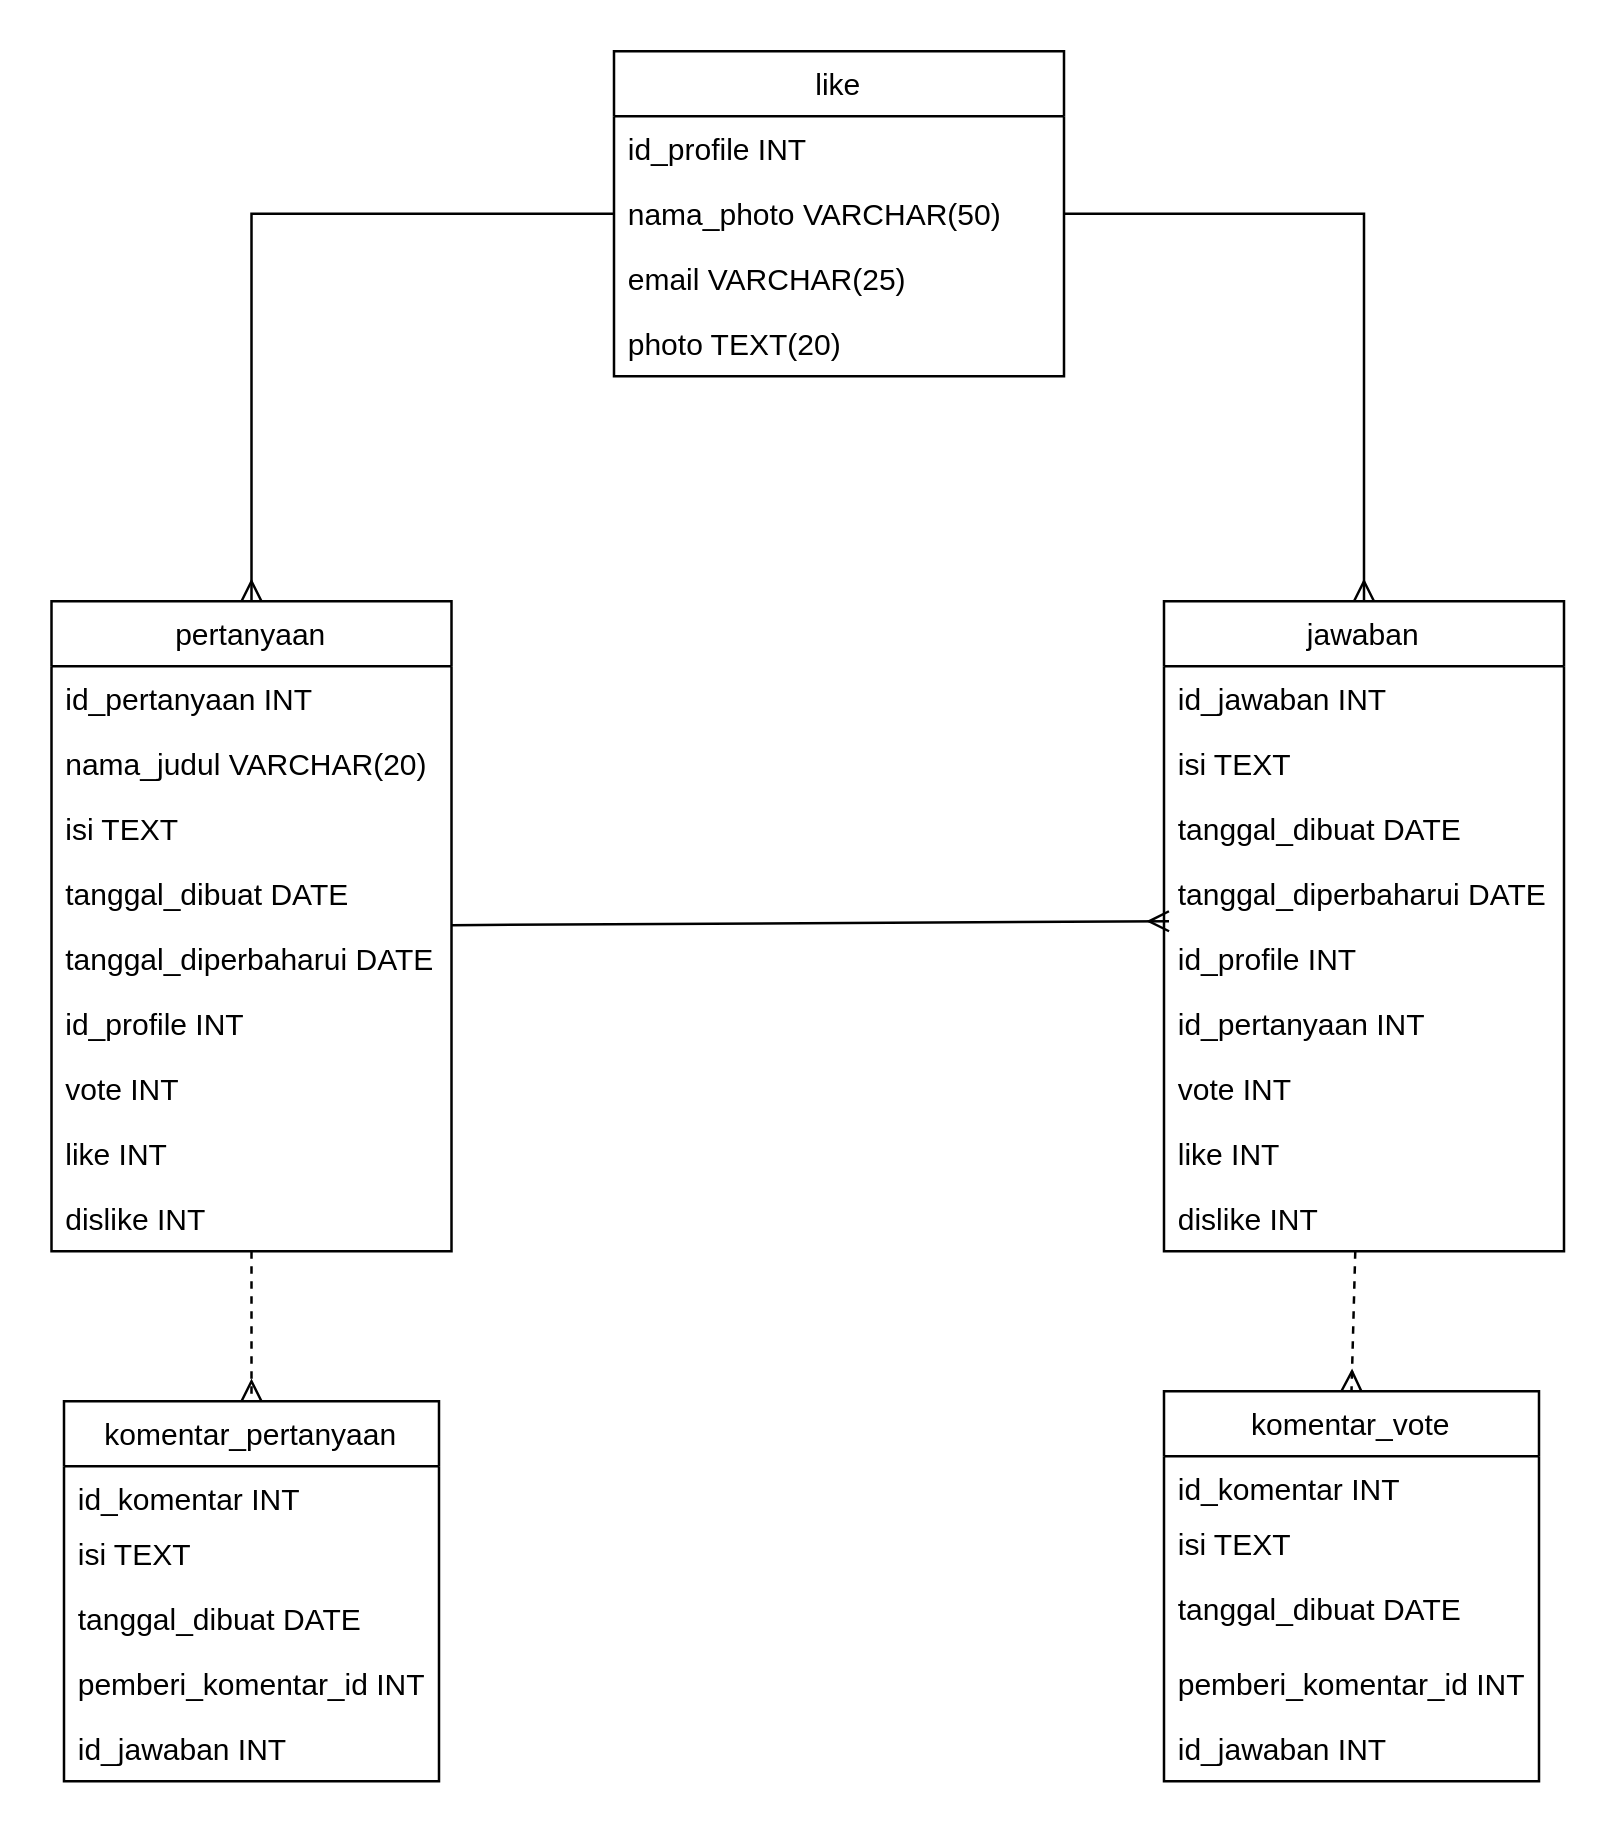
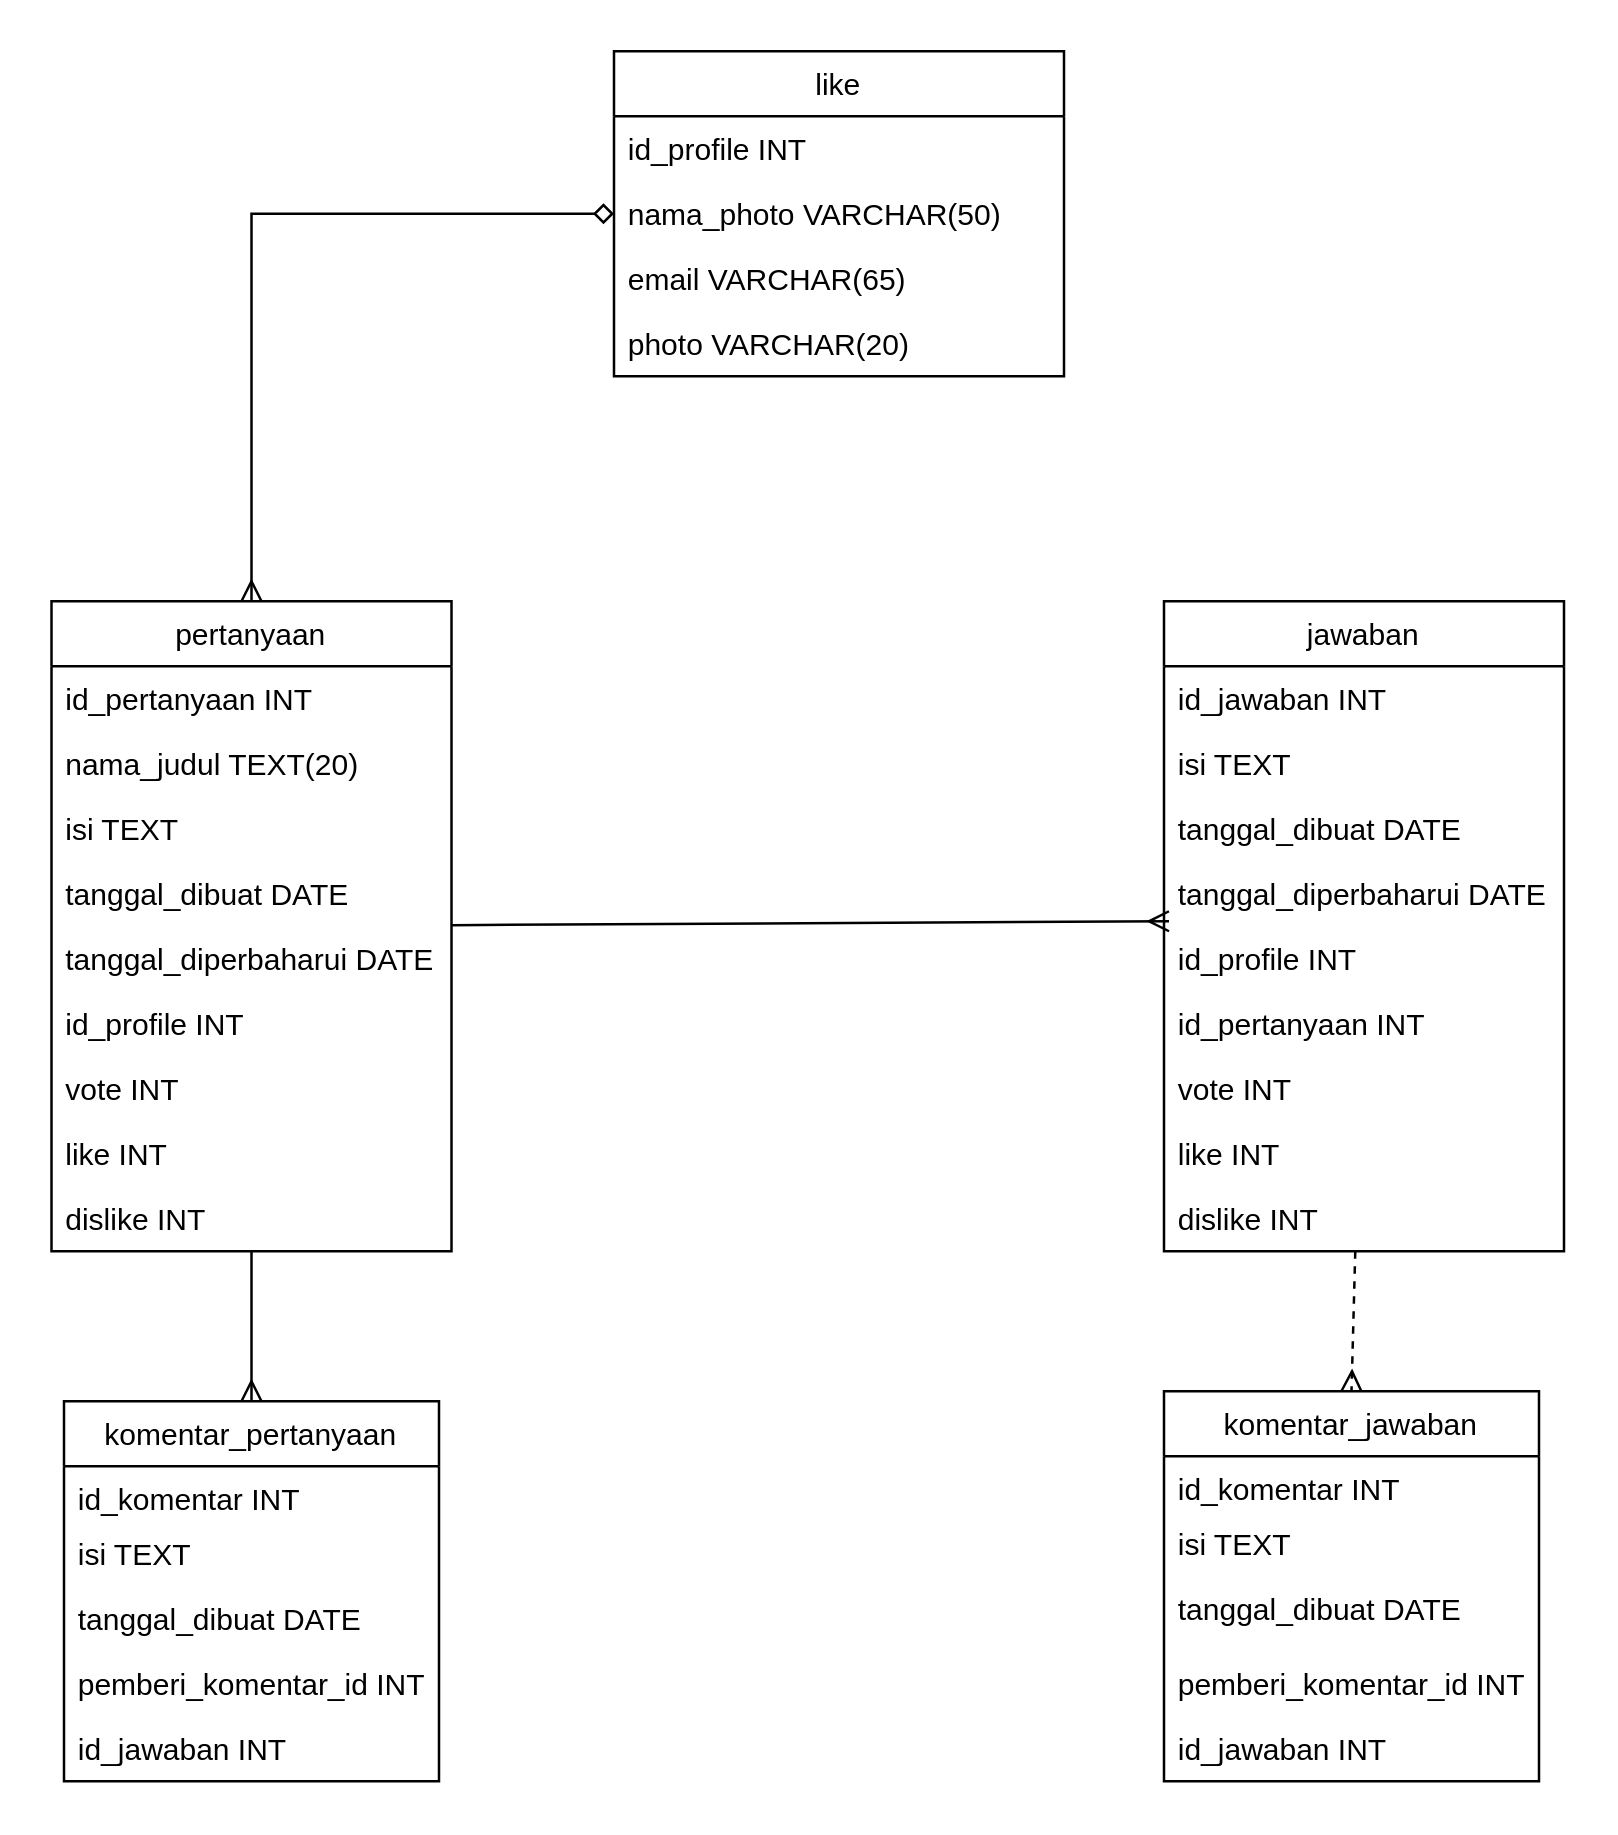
(603, 214) -> (593, 214)
(1364, 255) -> none
(759, 280) -> (759, 280)
(741, 345) -> (766, 345)
(242, 765) -> (217, 765)
(251, 1327) -> (251, 1327)
(1350, 1425) -> (1350, 1425)
